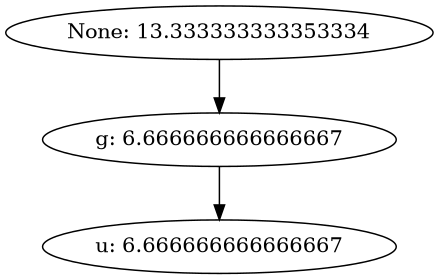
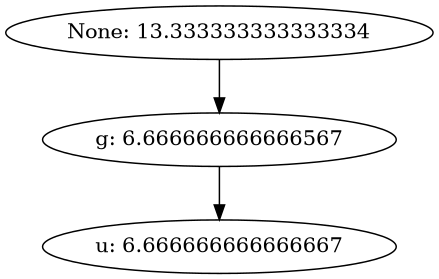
(219, 33) -> (219, 33)
(219, 140) -> (219, 140)
